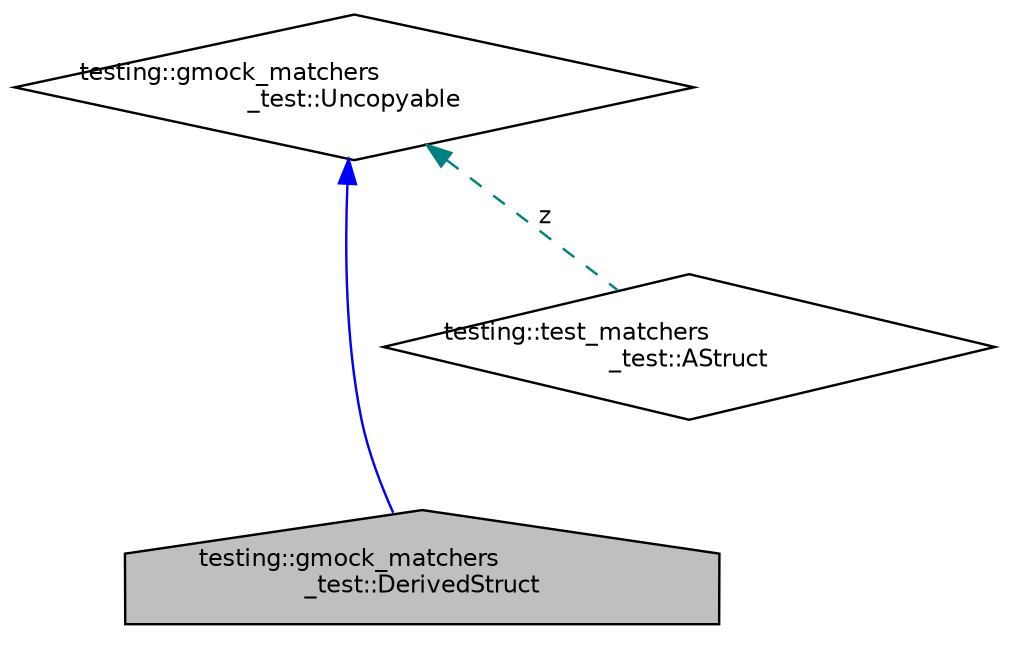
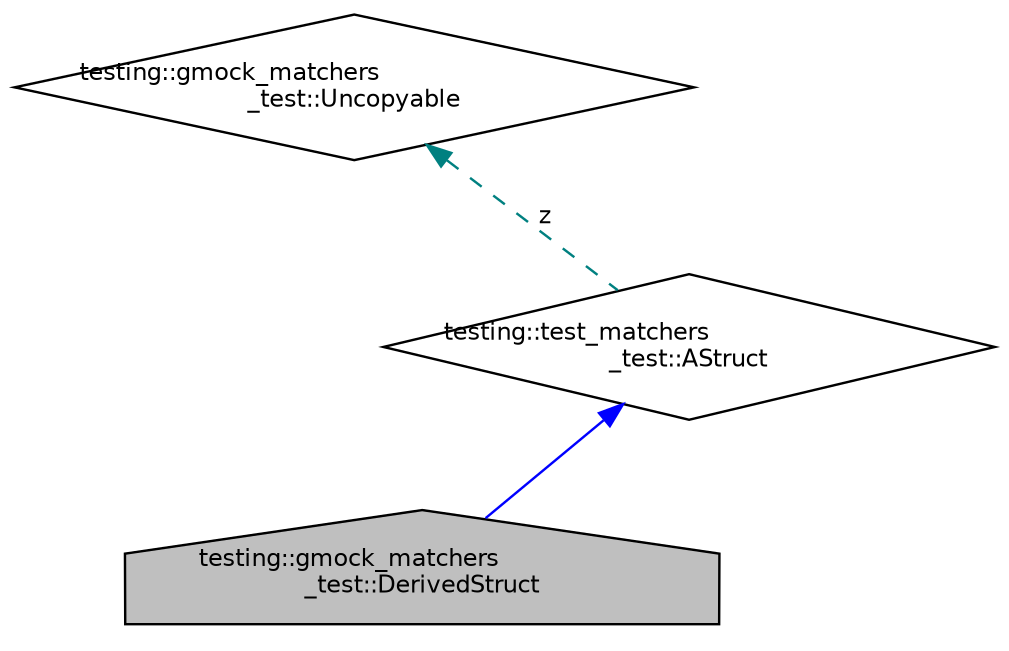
(351, 351) -> (545, 469)
